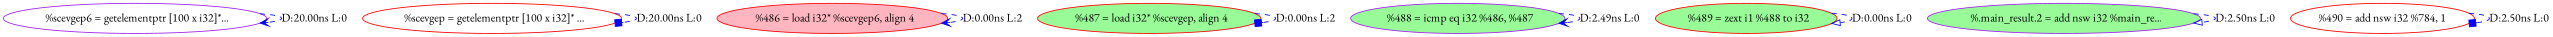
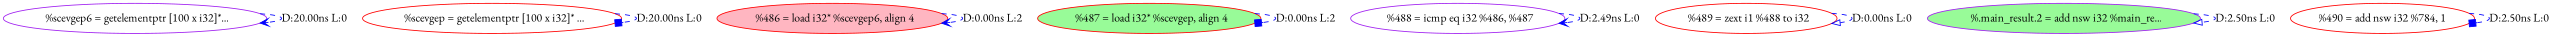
(1458, 18) -> (1458, 18)
(1746, 18) -> (1746, 18)
